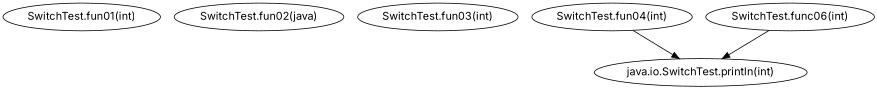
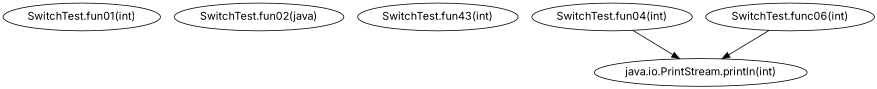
(438, 17) -> (438, 17)
(701, 72) -> (701, 72)
